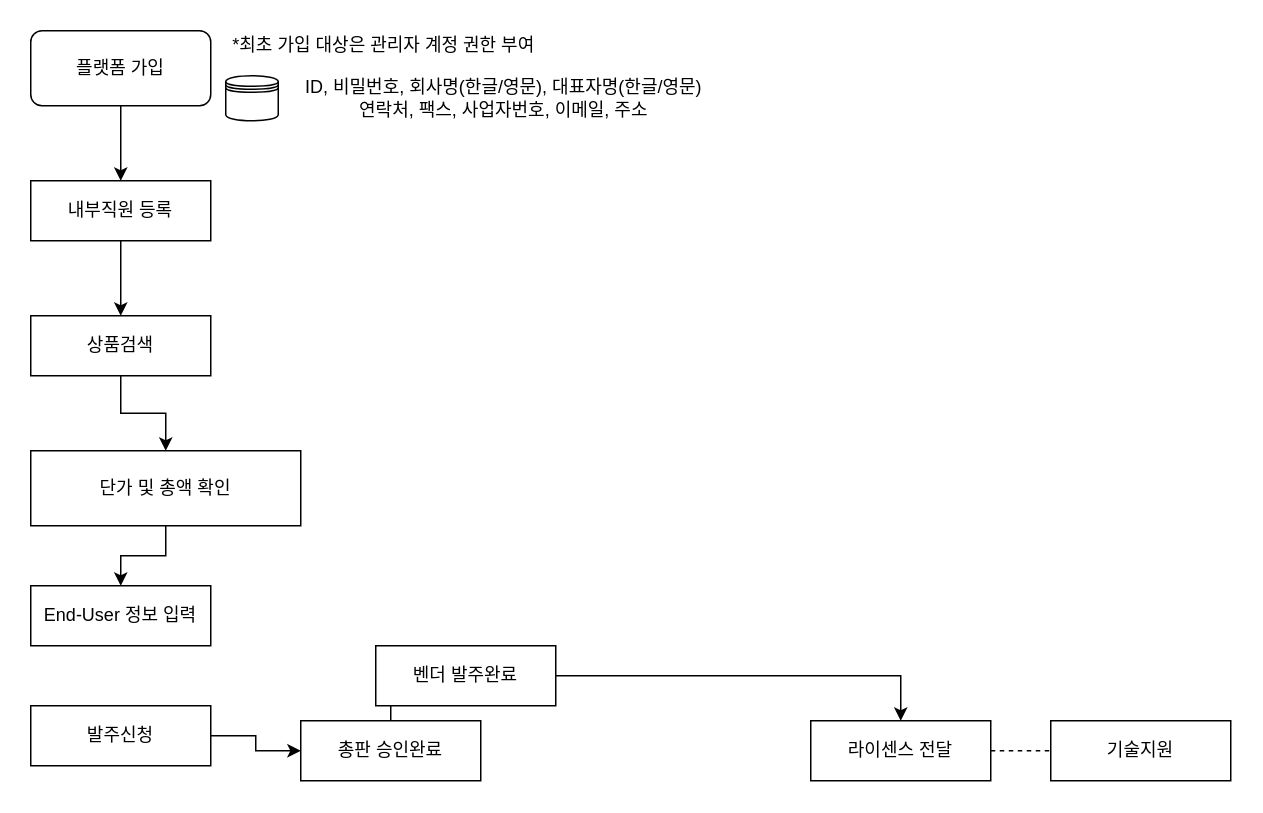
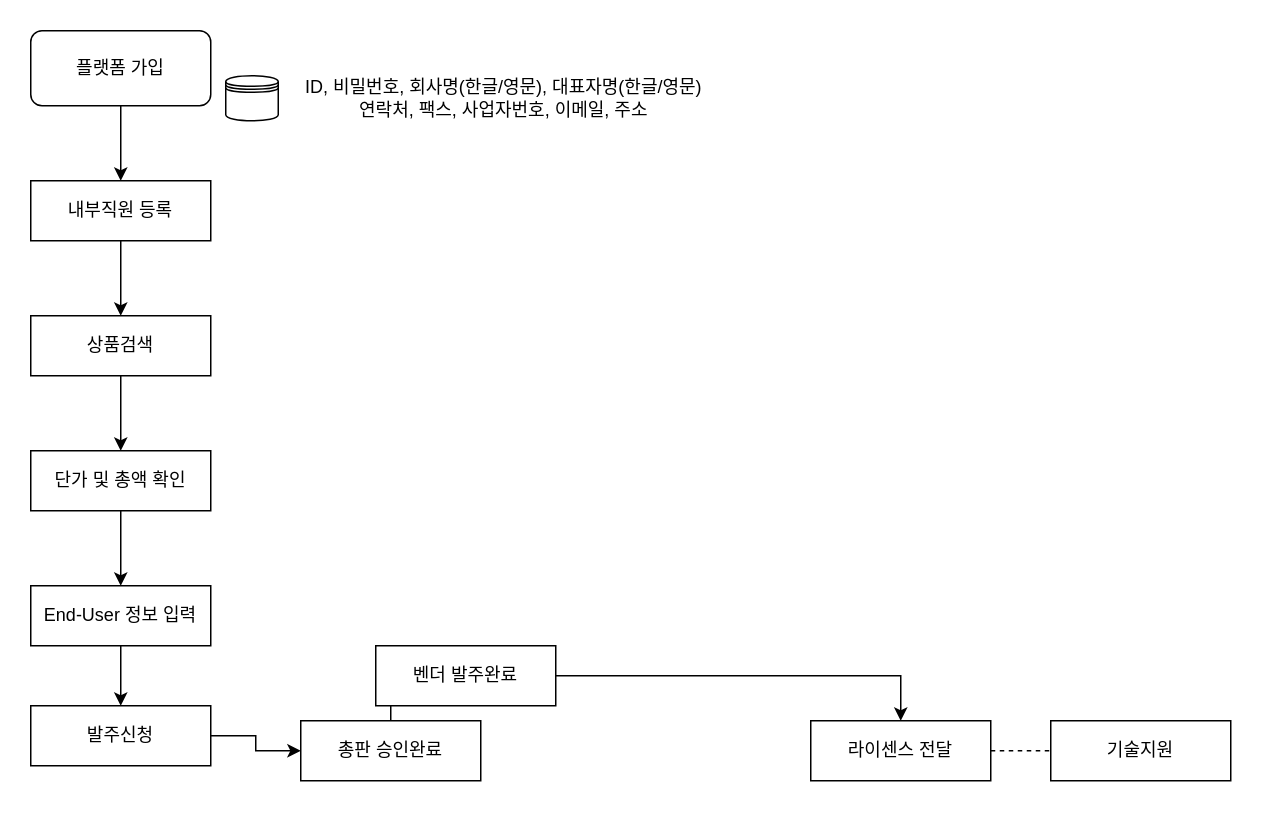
(383, 46) -> none
(166, 488) -> (121, 481)
none -> (121, 671)
